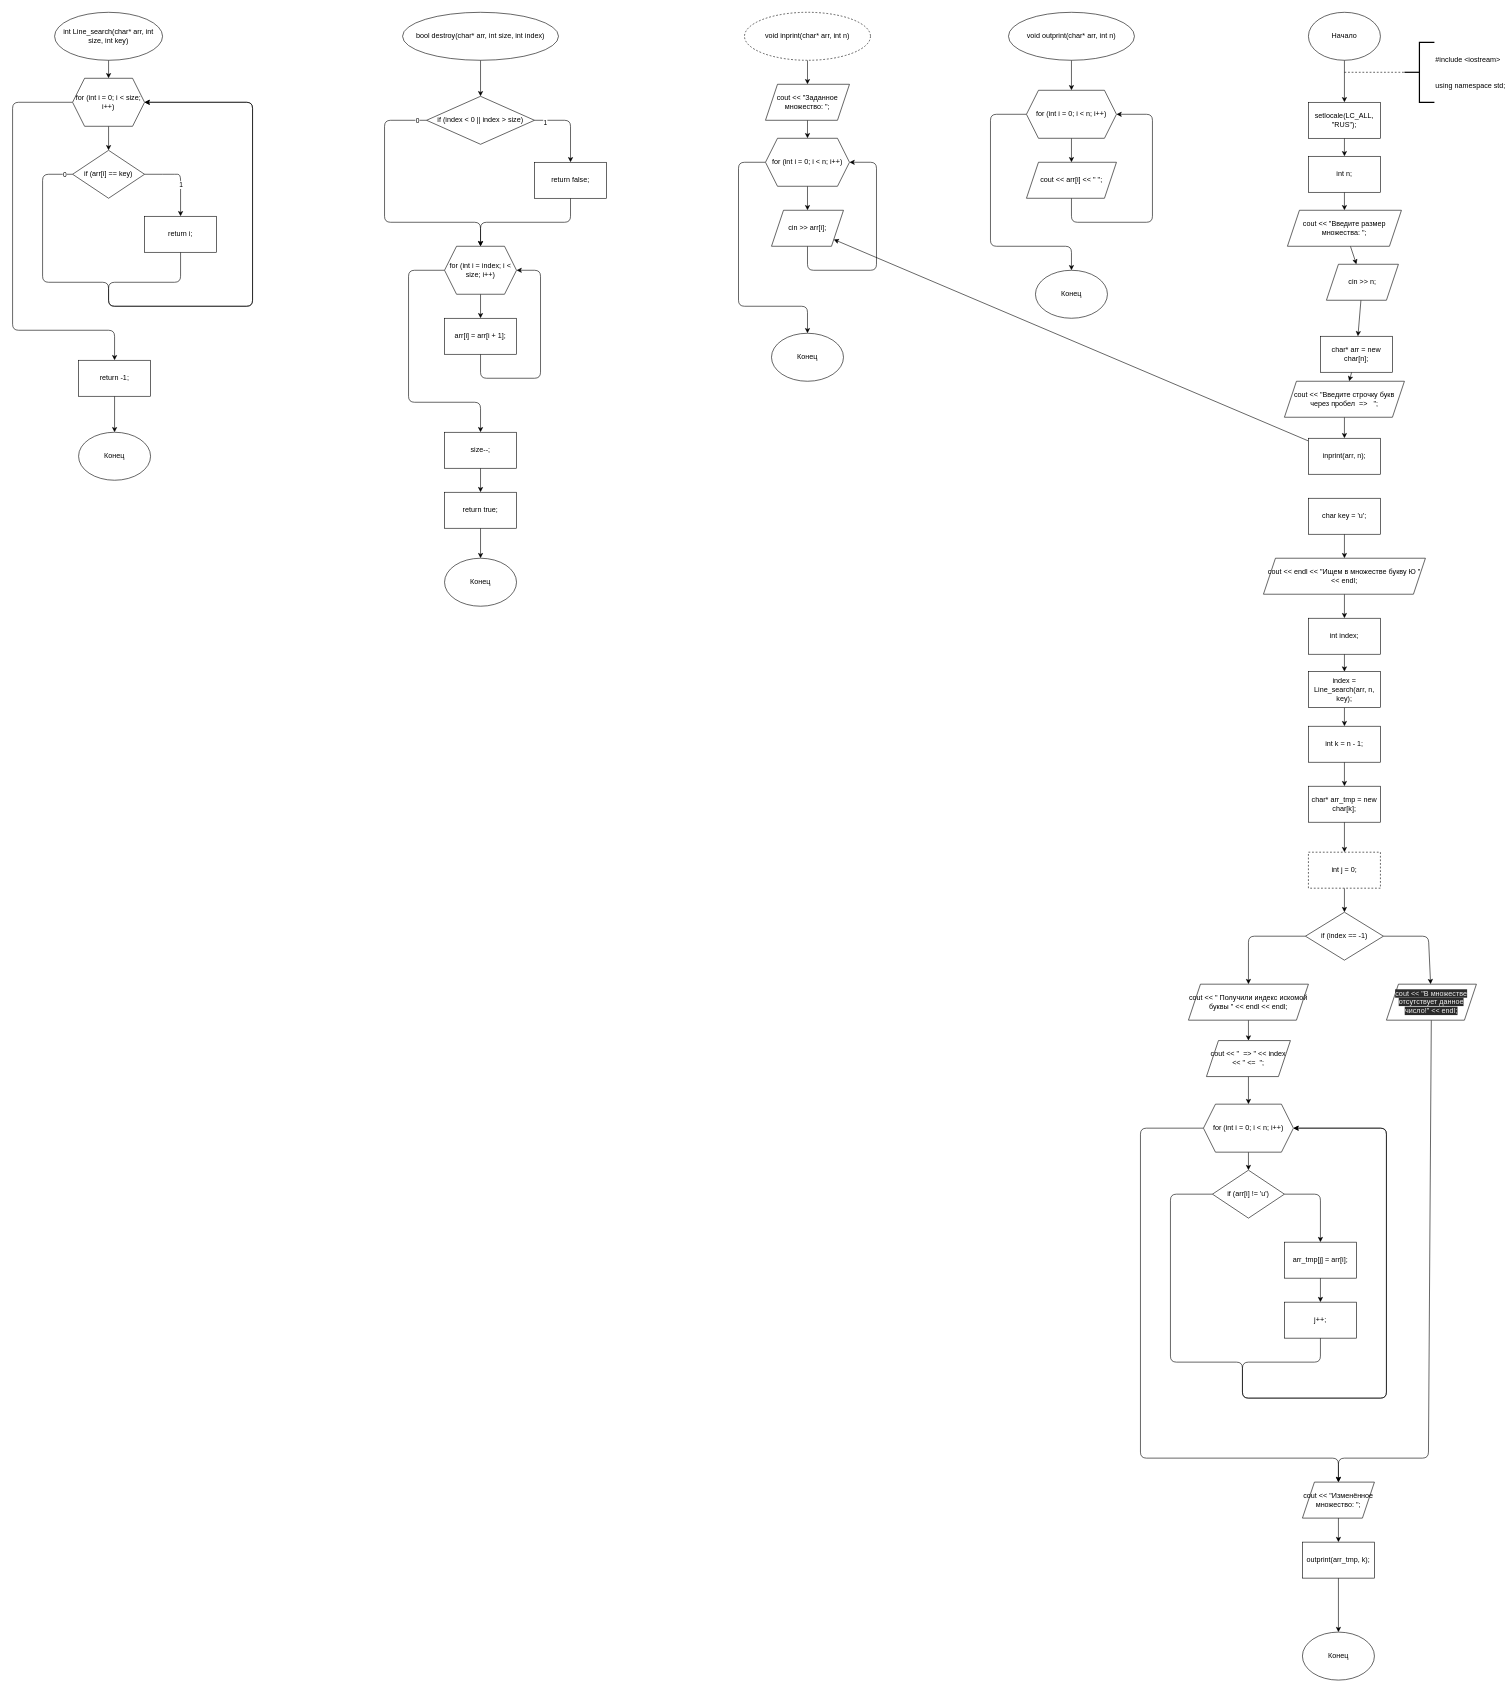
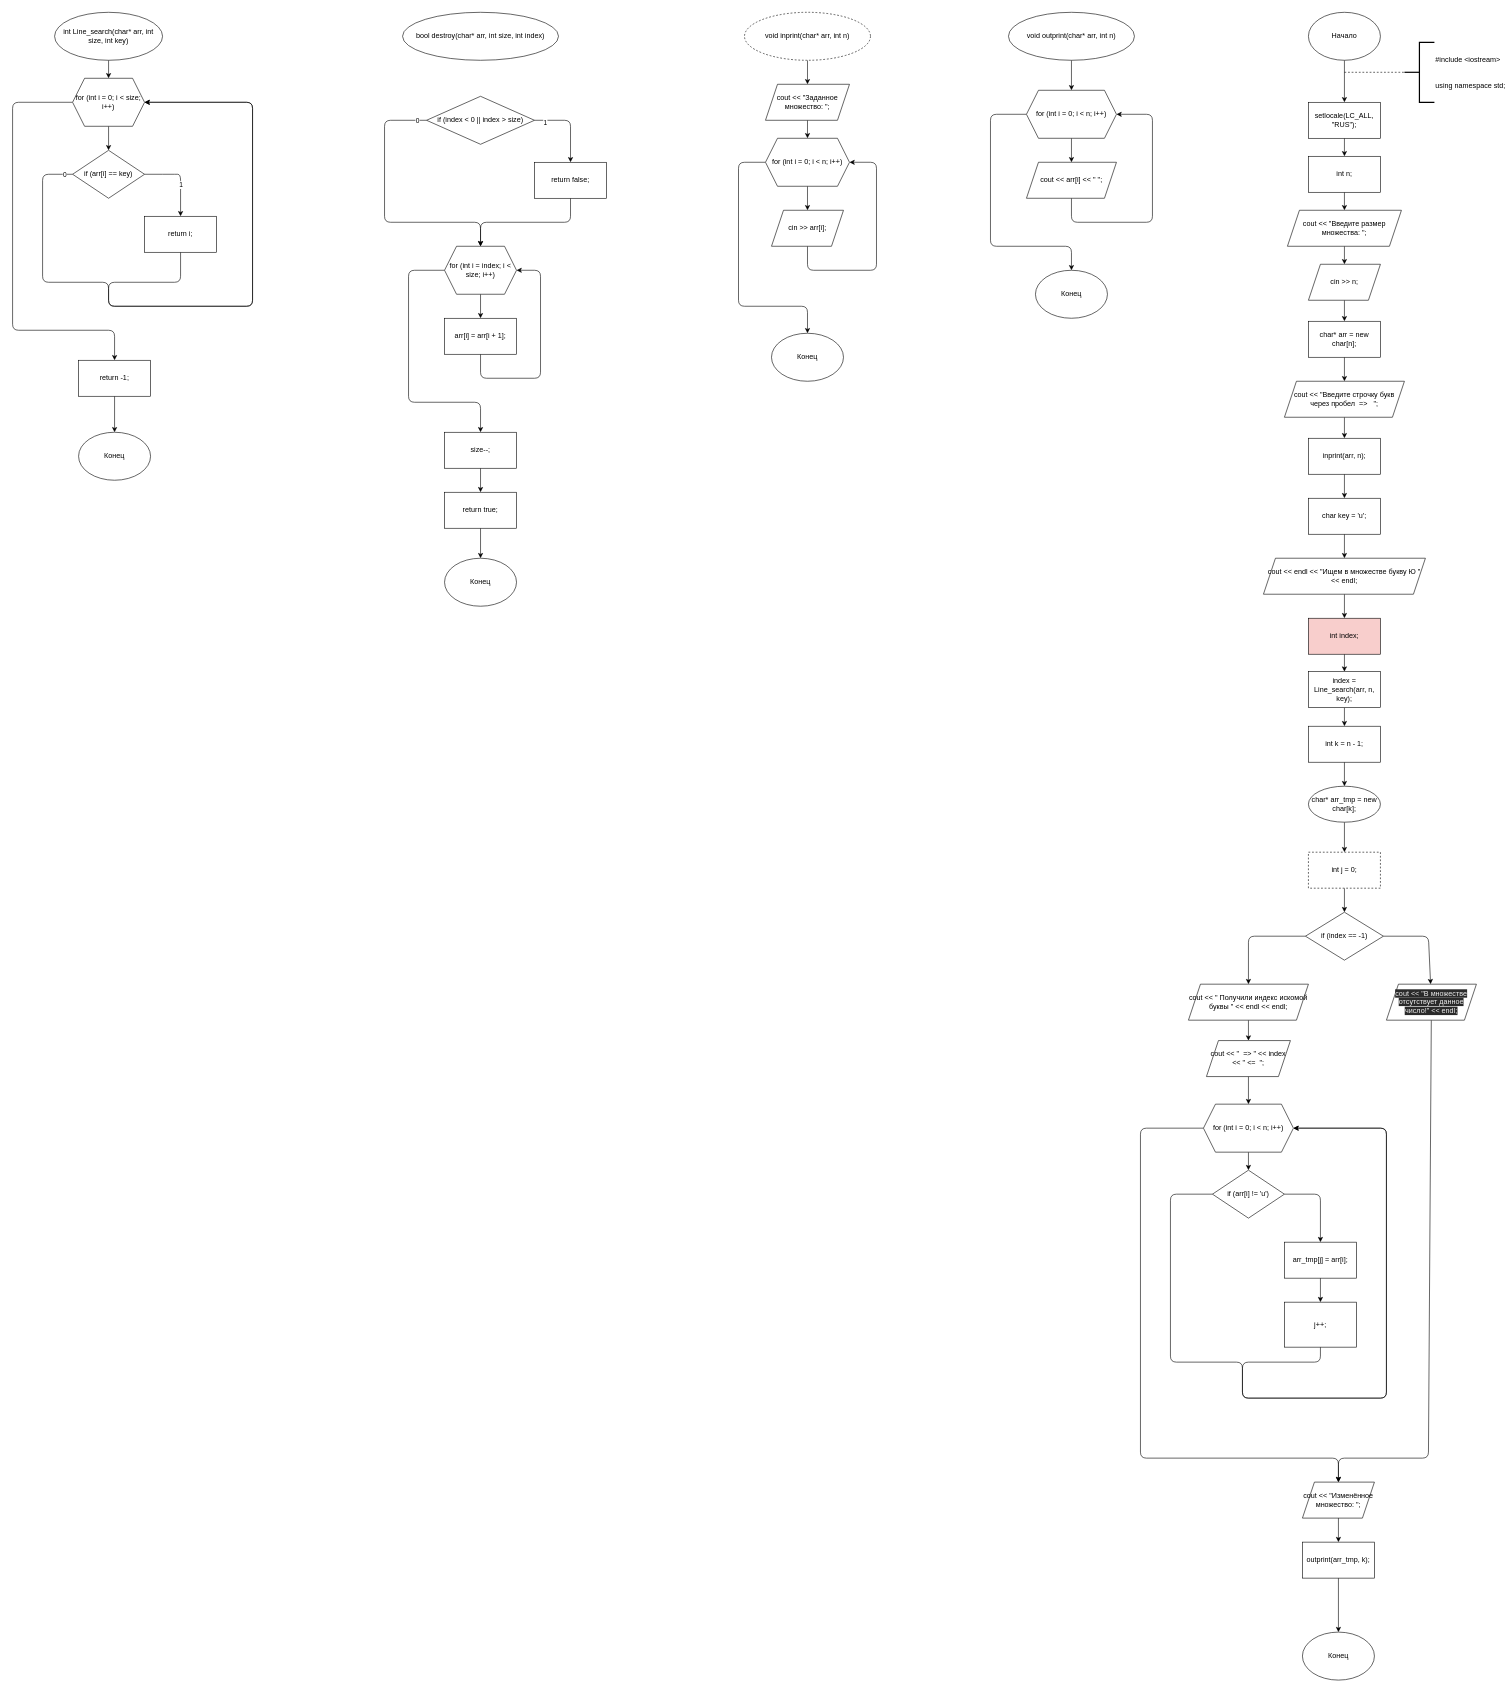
(480, 76) -> none
(1362, 282) -> (1344, 282)
(1073, 341) -> (1344, 484)
(1356, 354) -> (1344, 339)
(1344, 636) -> (1344, 636)
(1344, 804) -> (1344, 804)
(1320, 1320) -> (1320, 1325)
